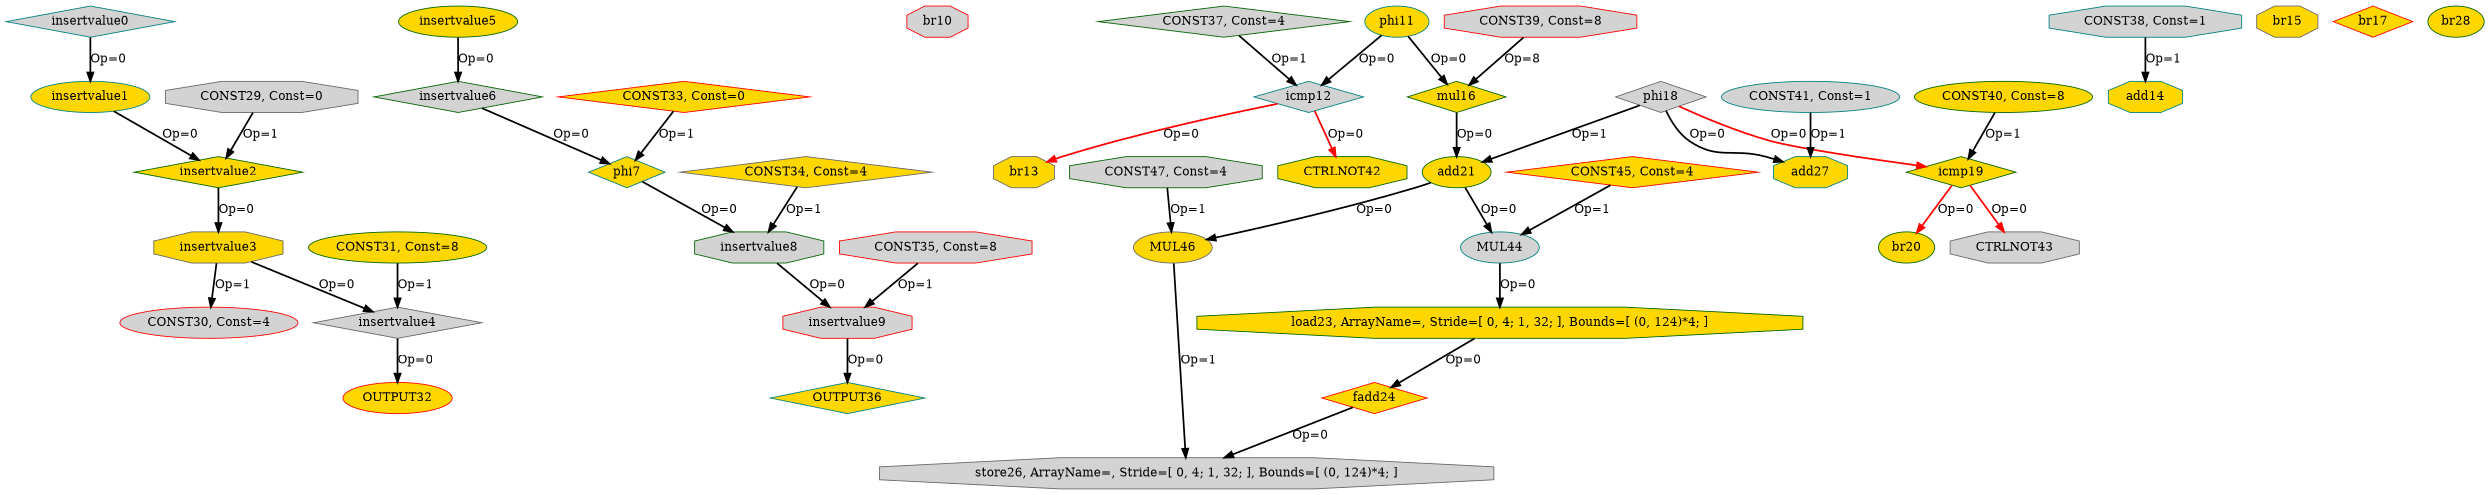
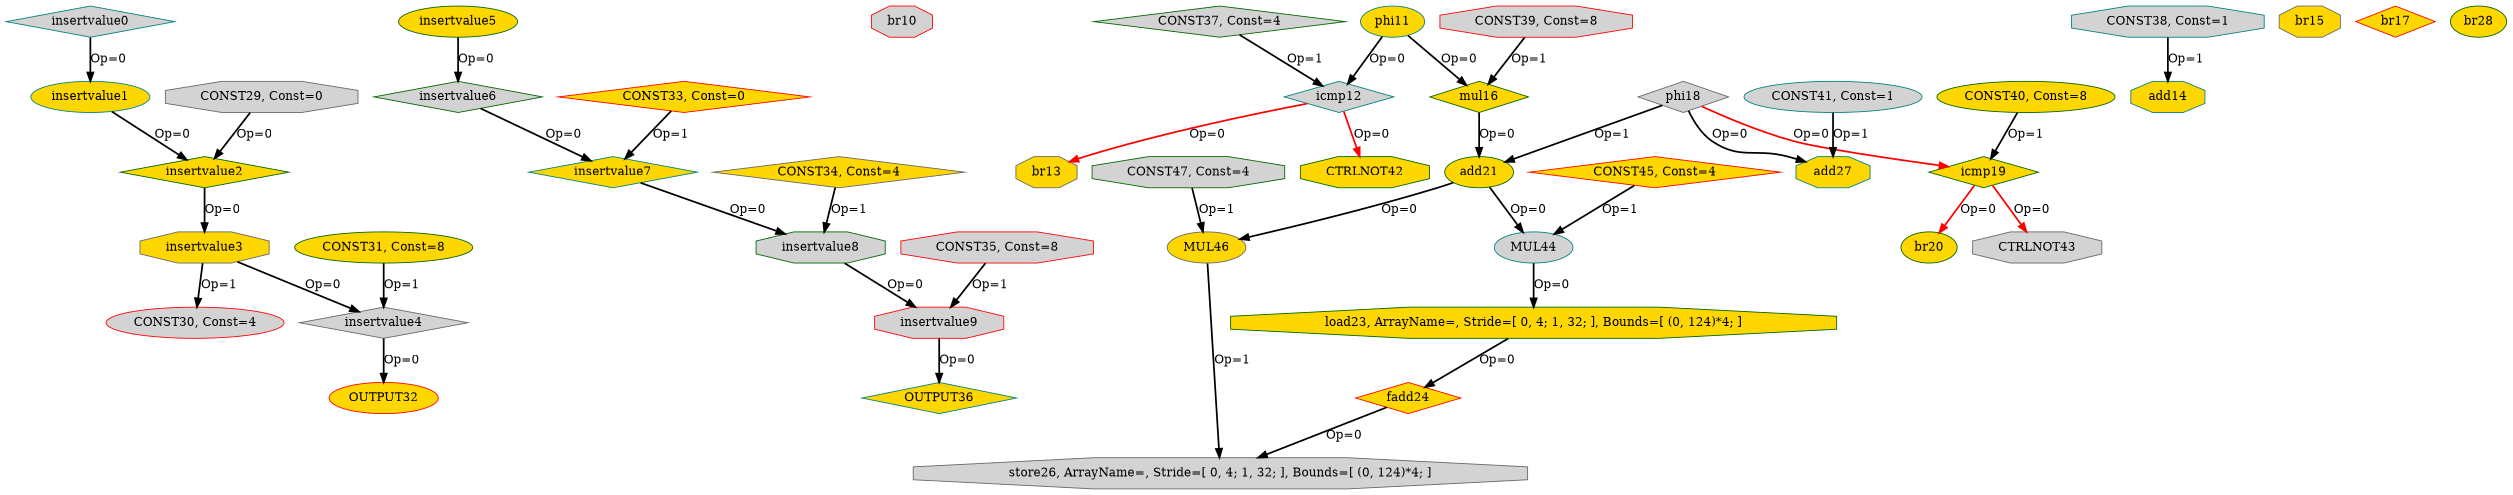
(1522, 59) -> (1529, 59)
(261, 135) -> (255, 135)
(627, 172) -> (613, 172)
